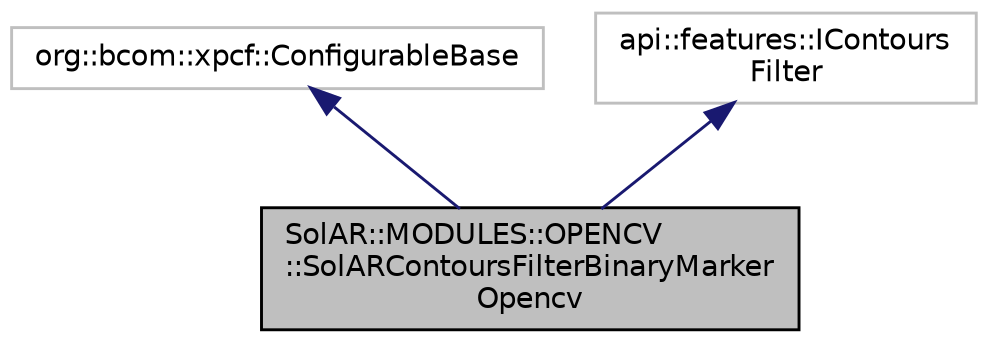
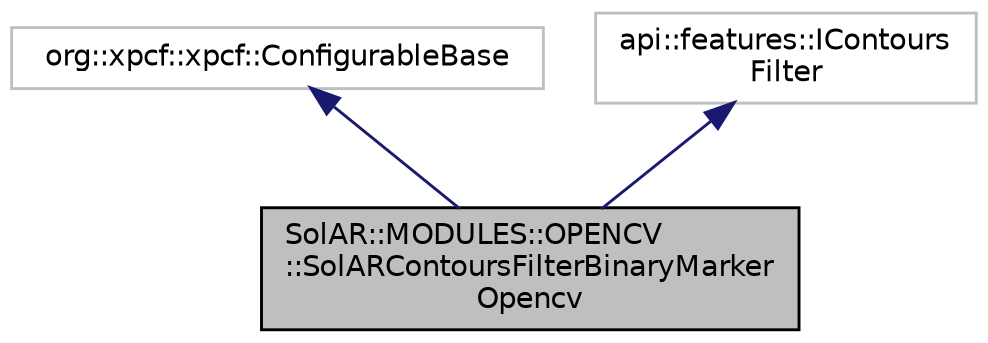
(277, 58) -> (277, 58)
